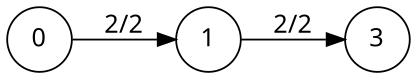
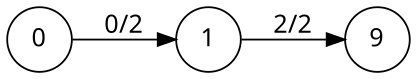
(124, 26) -> (124, 26)
(377, 40) -> (377, 40)
